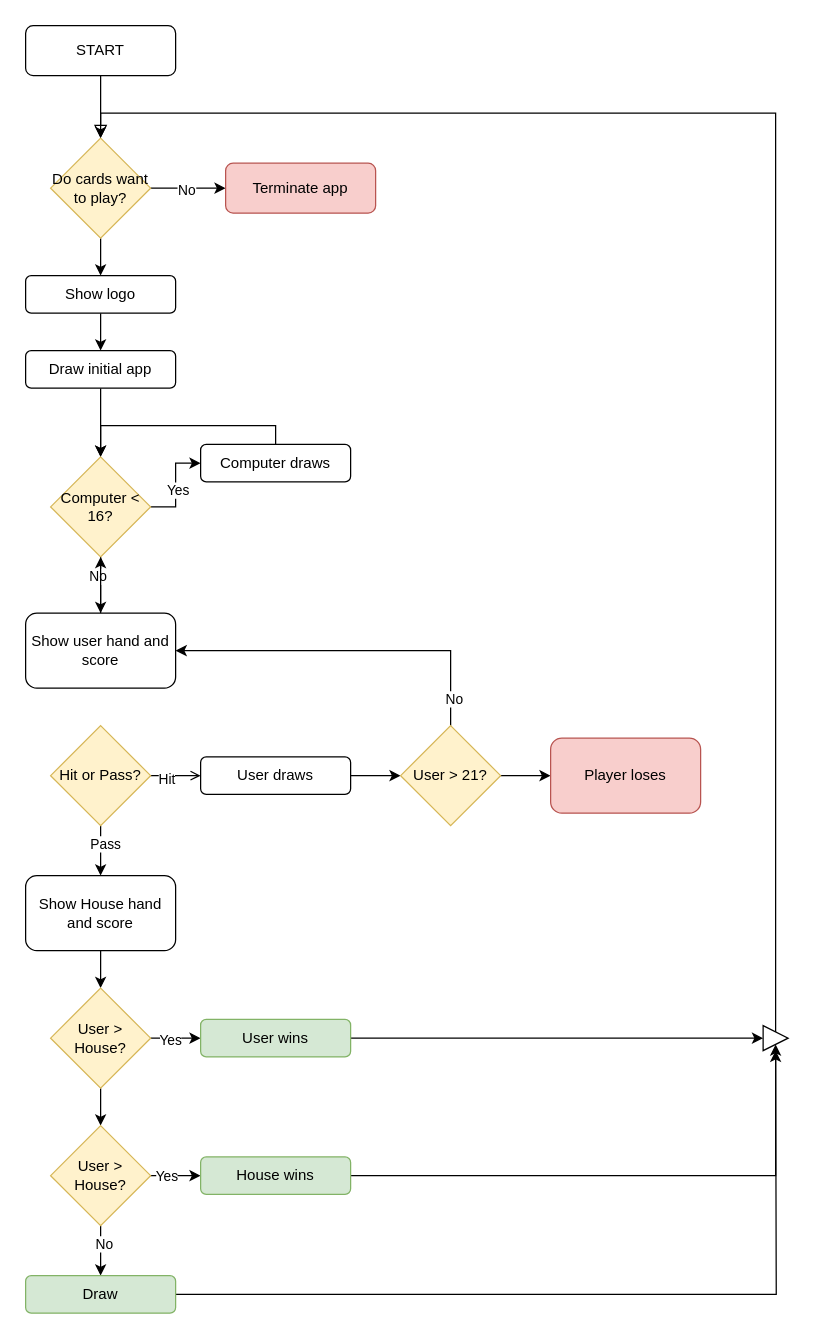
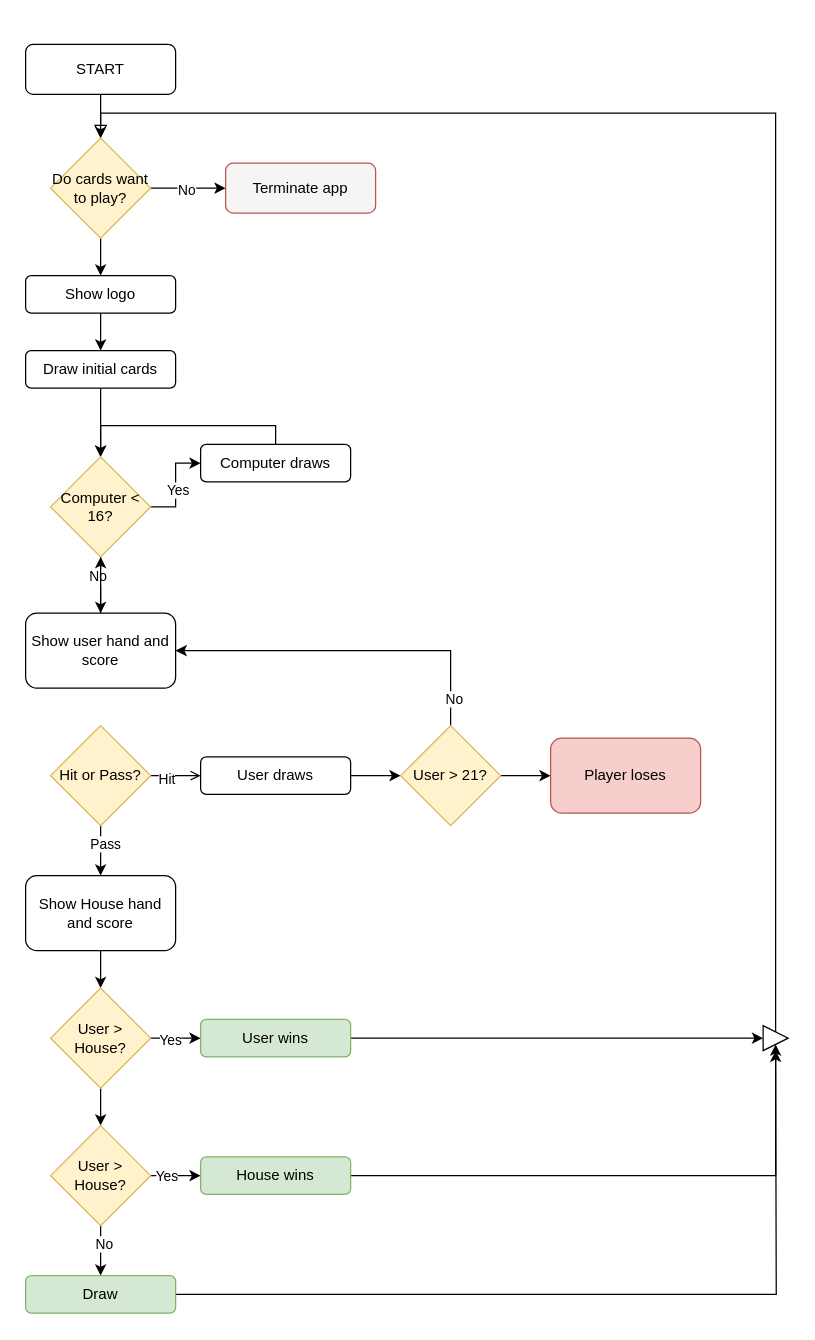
(101, 51) -> (101, 69)
(301, 188) -> (301, 188)
(101, 369) -> (101, 369)
